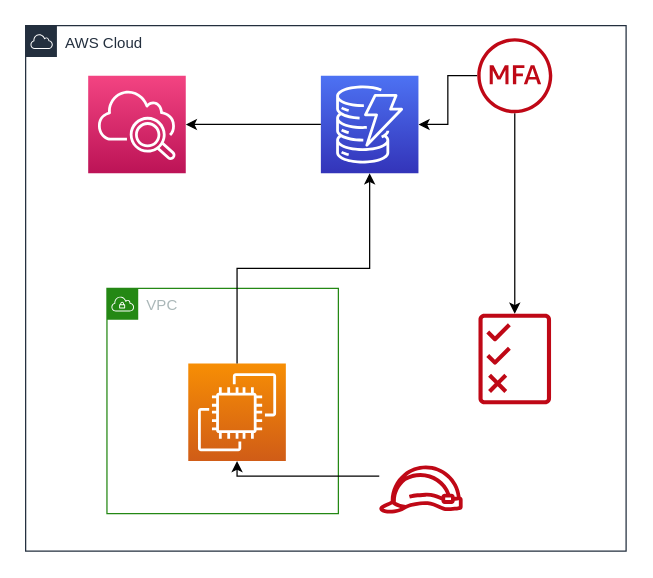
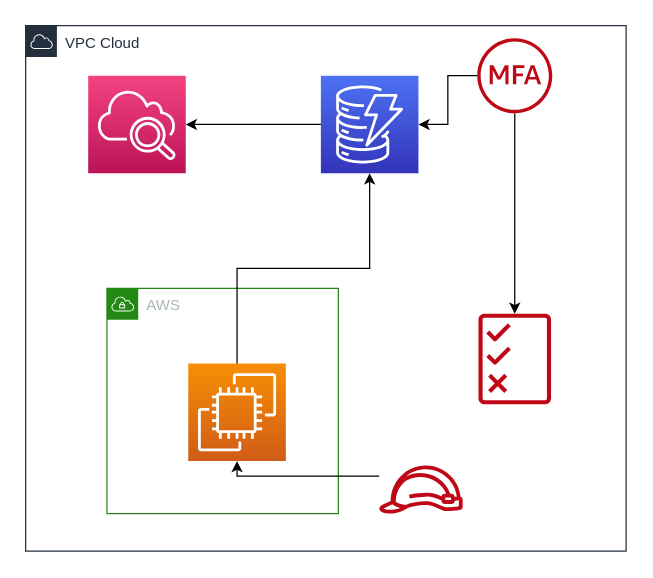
(100, 43) -> (100, 43)
(159, 306) -> (159, 306)
